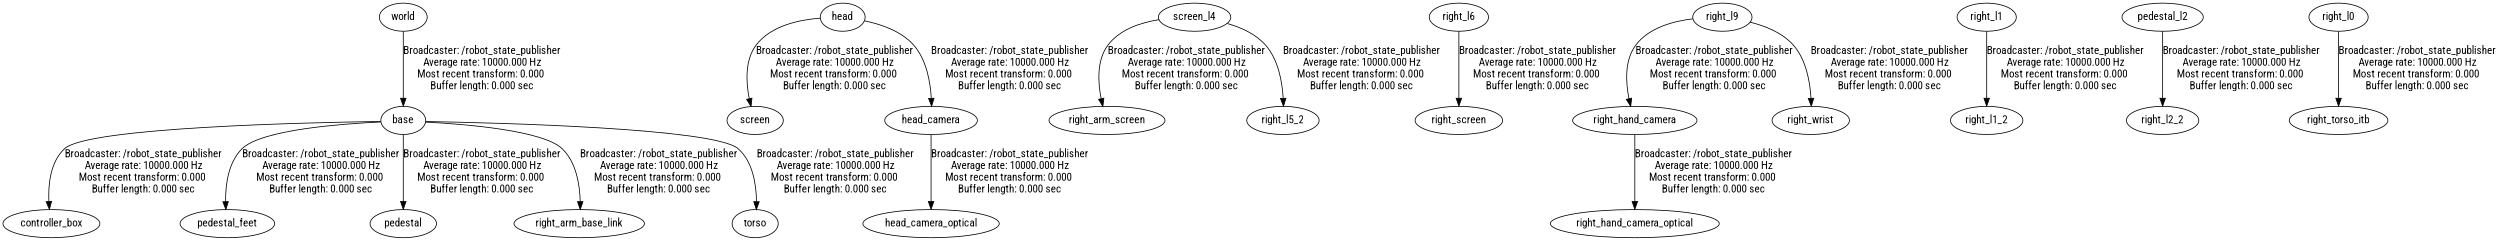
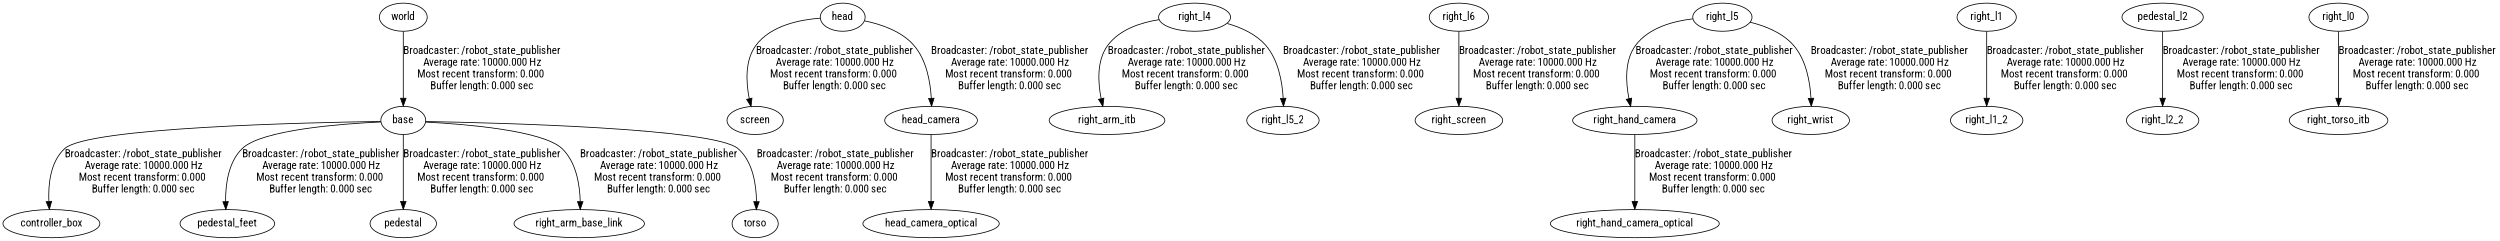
(1195, 17) -> (1195, 17)
(1722, 17) -> (1722, 17)
(1107, 120) -> (1107, 120)
